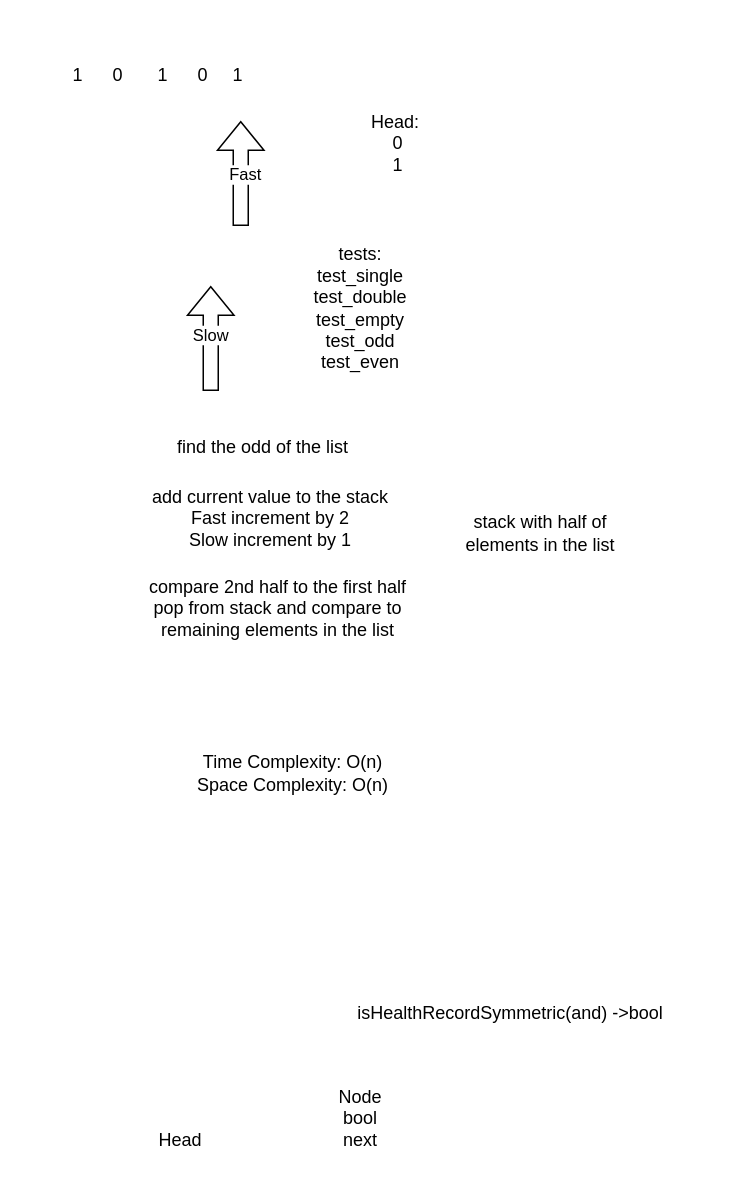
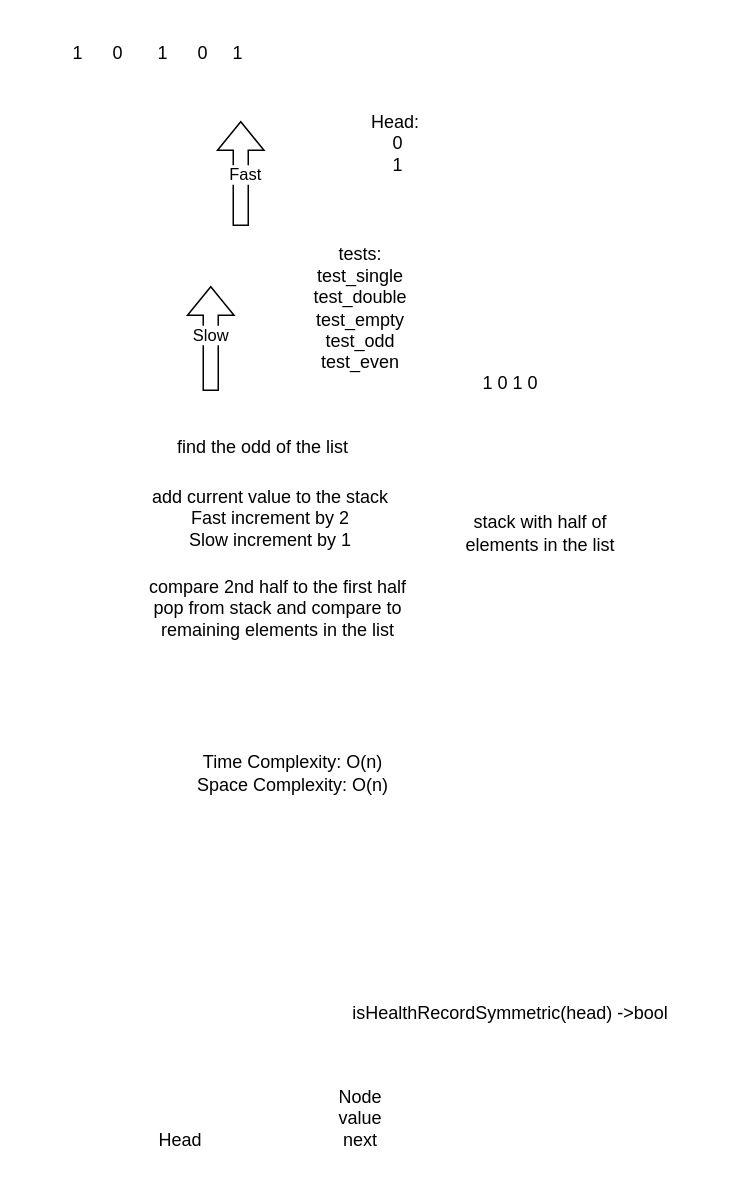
(158, 76) -> (158, 53)
none -> (511, 383)
(511, 1013) -> (511, 1013)
(361, 1118) -> (361, 1118)
